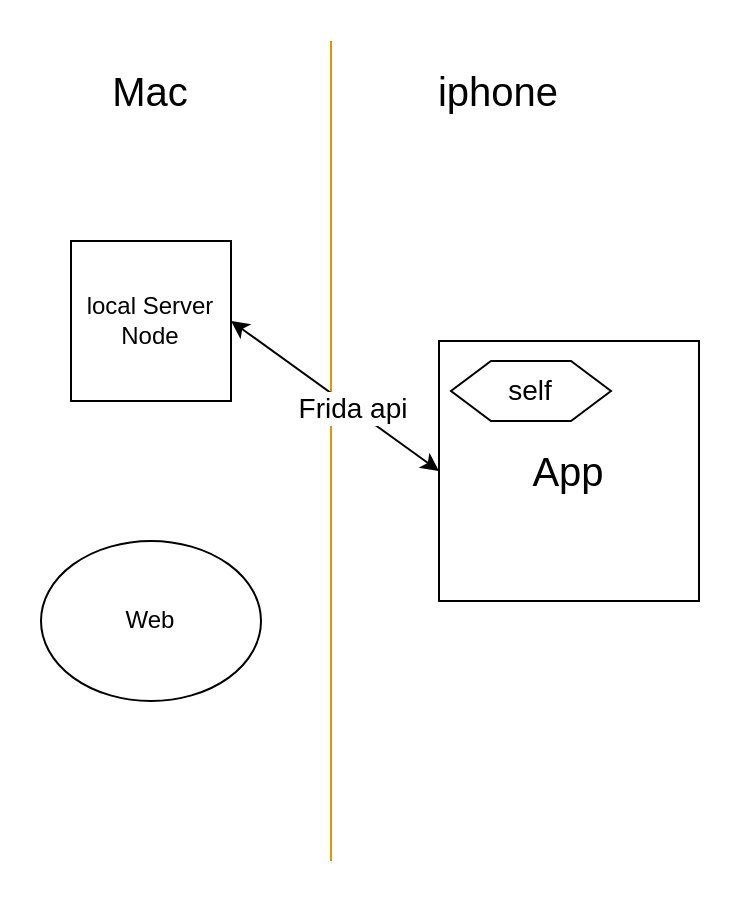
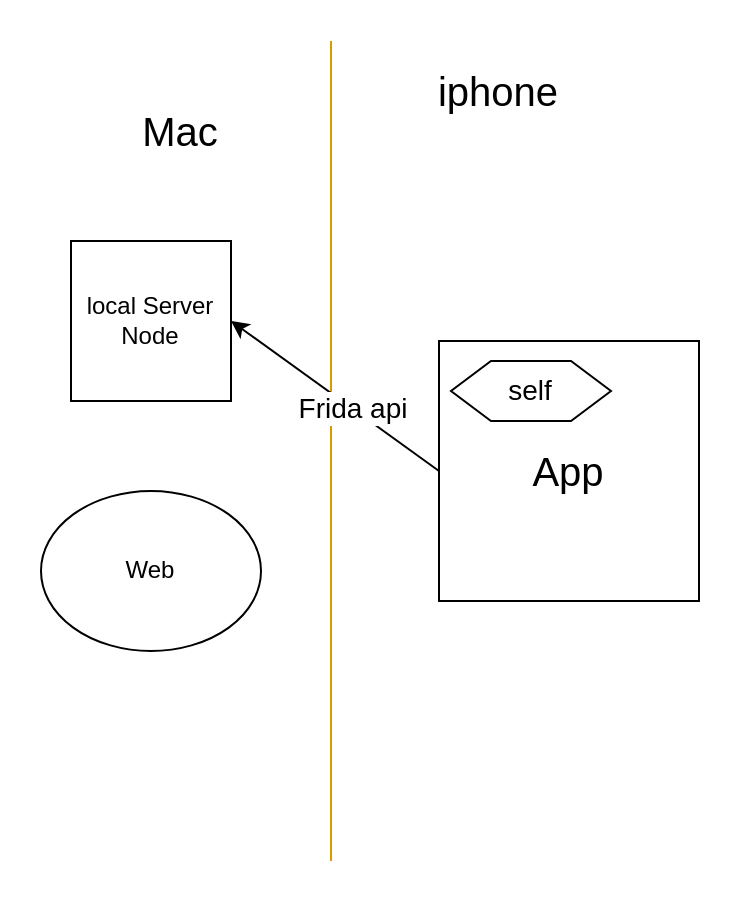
(151, 91) -> (181, 131)
(427, 462) -> (432, 466)
(151, 621) -> (151, 571)
